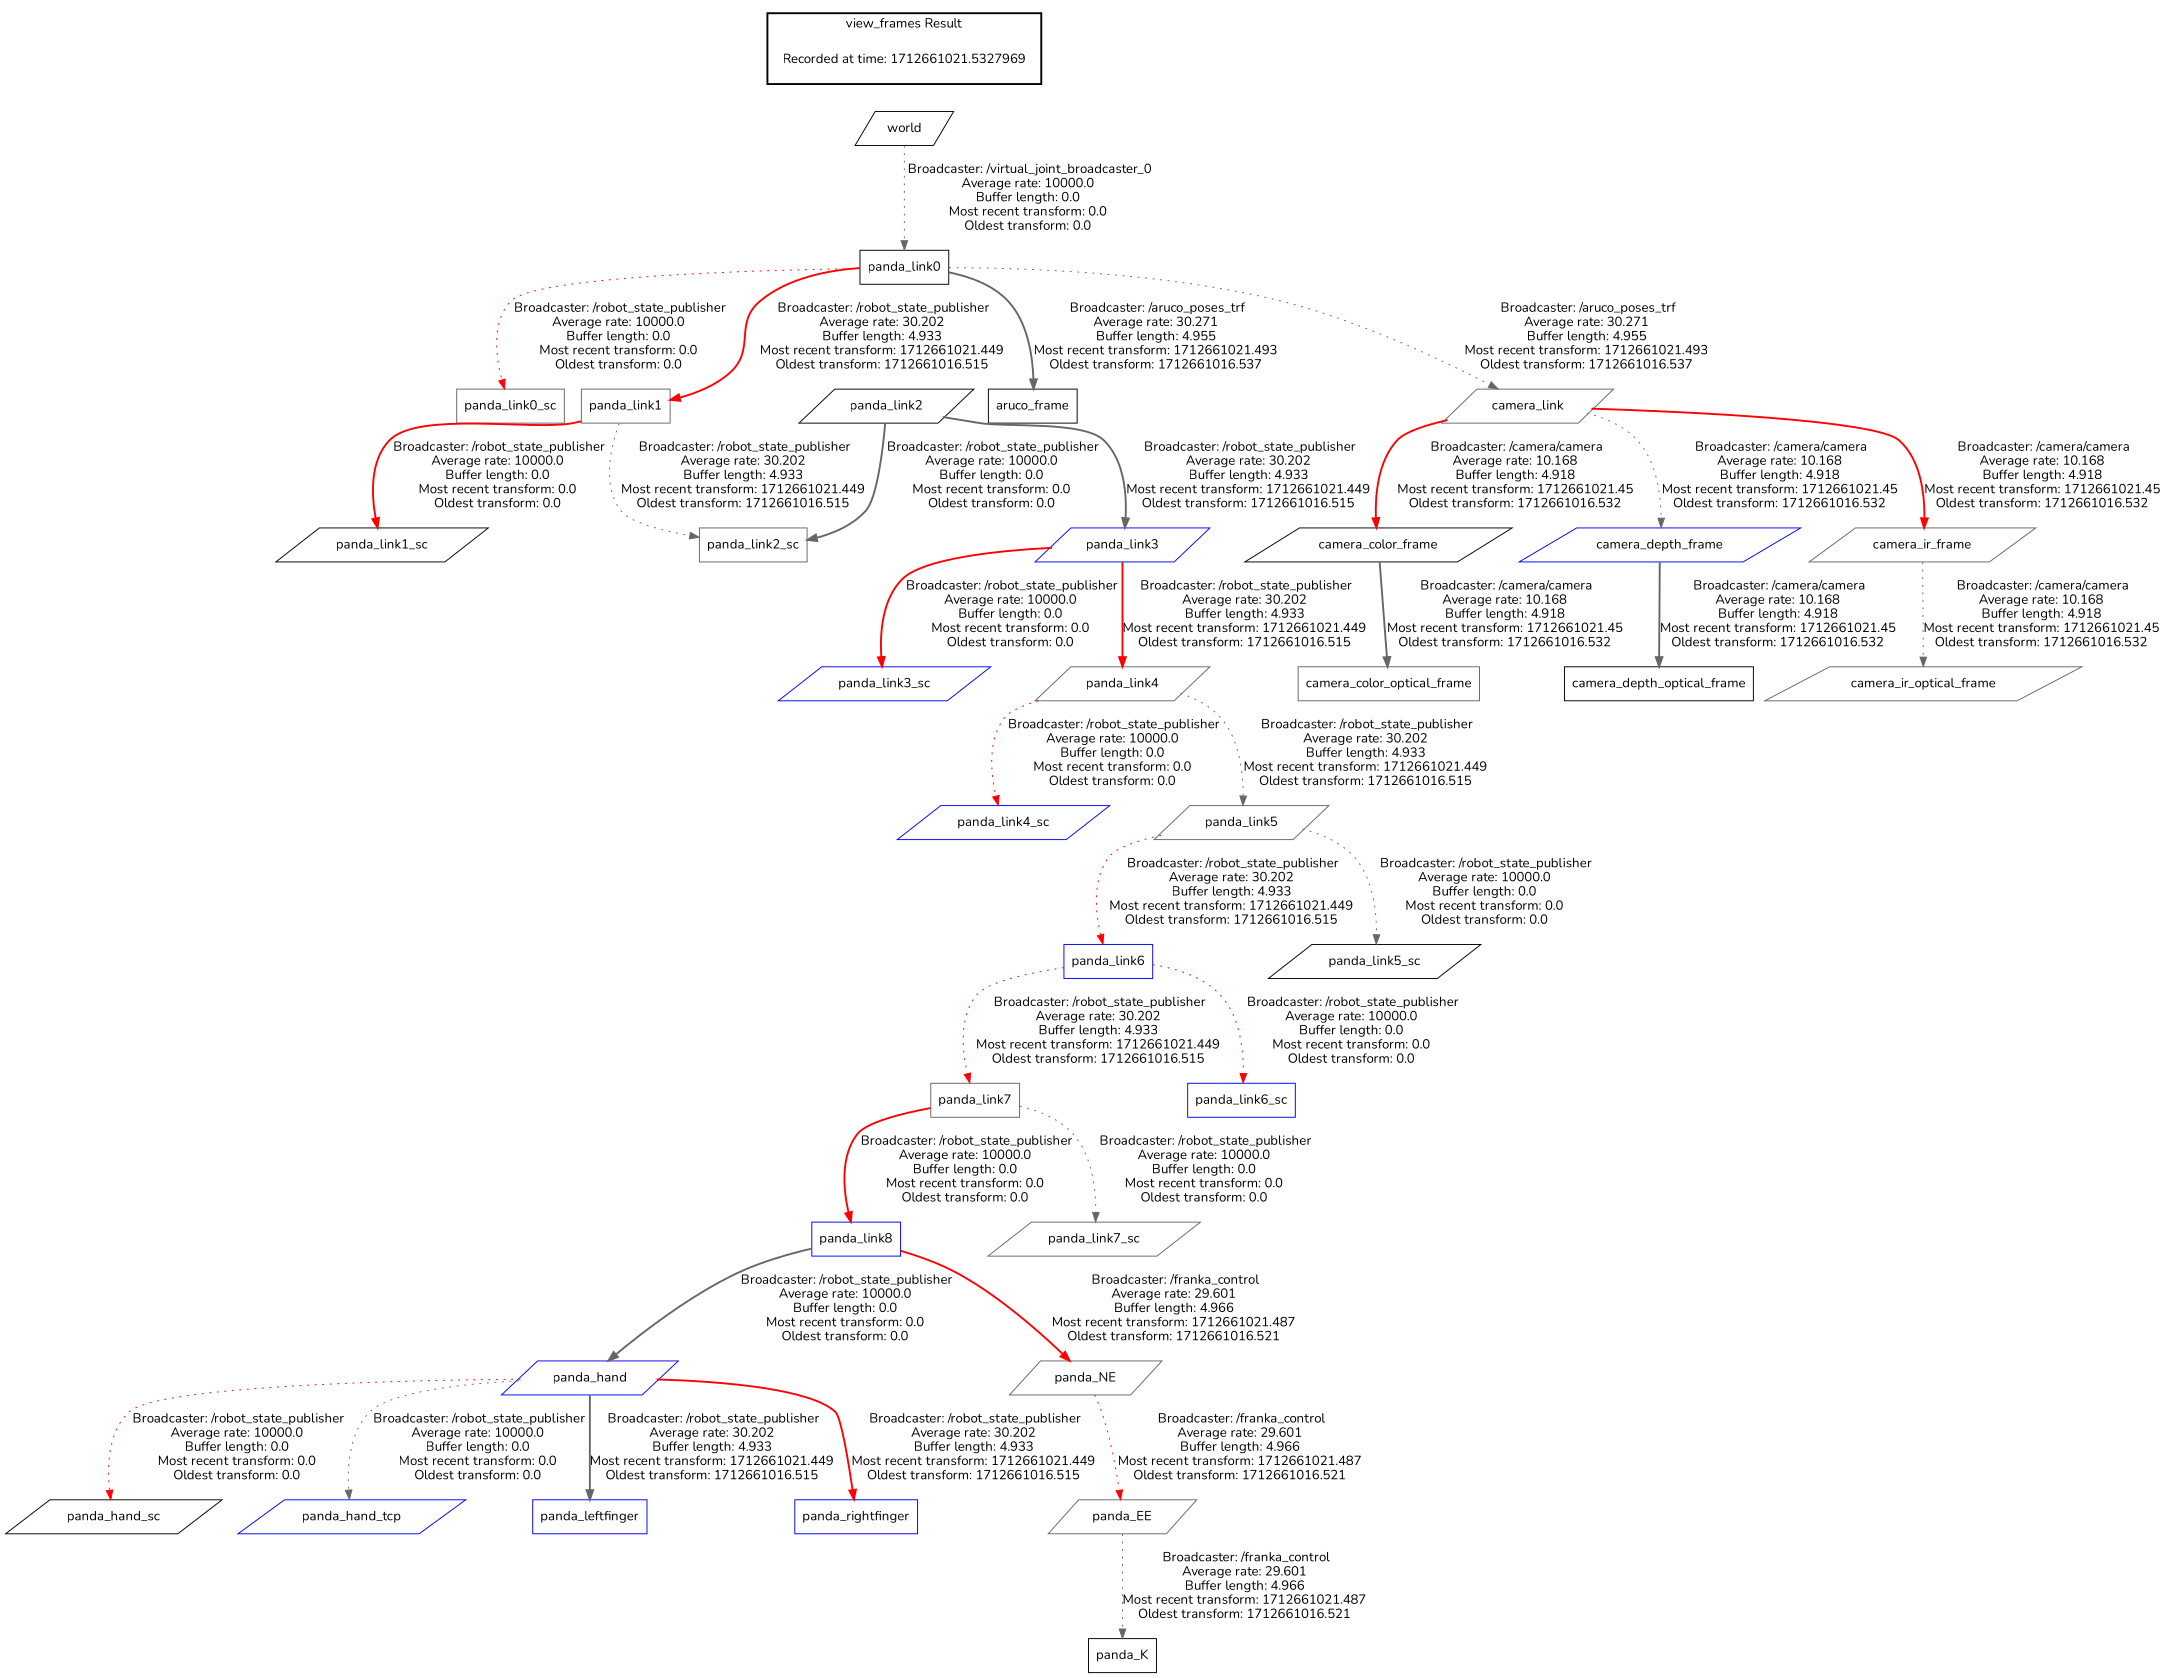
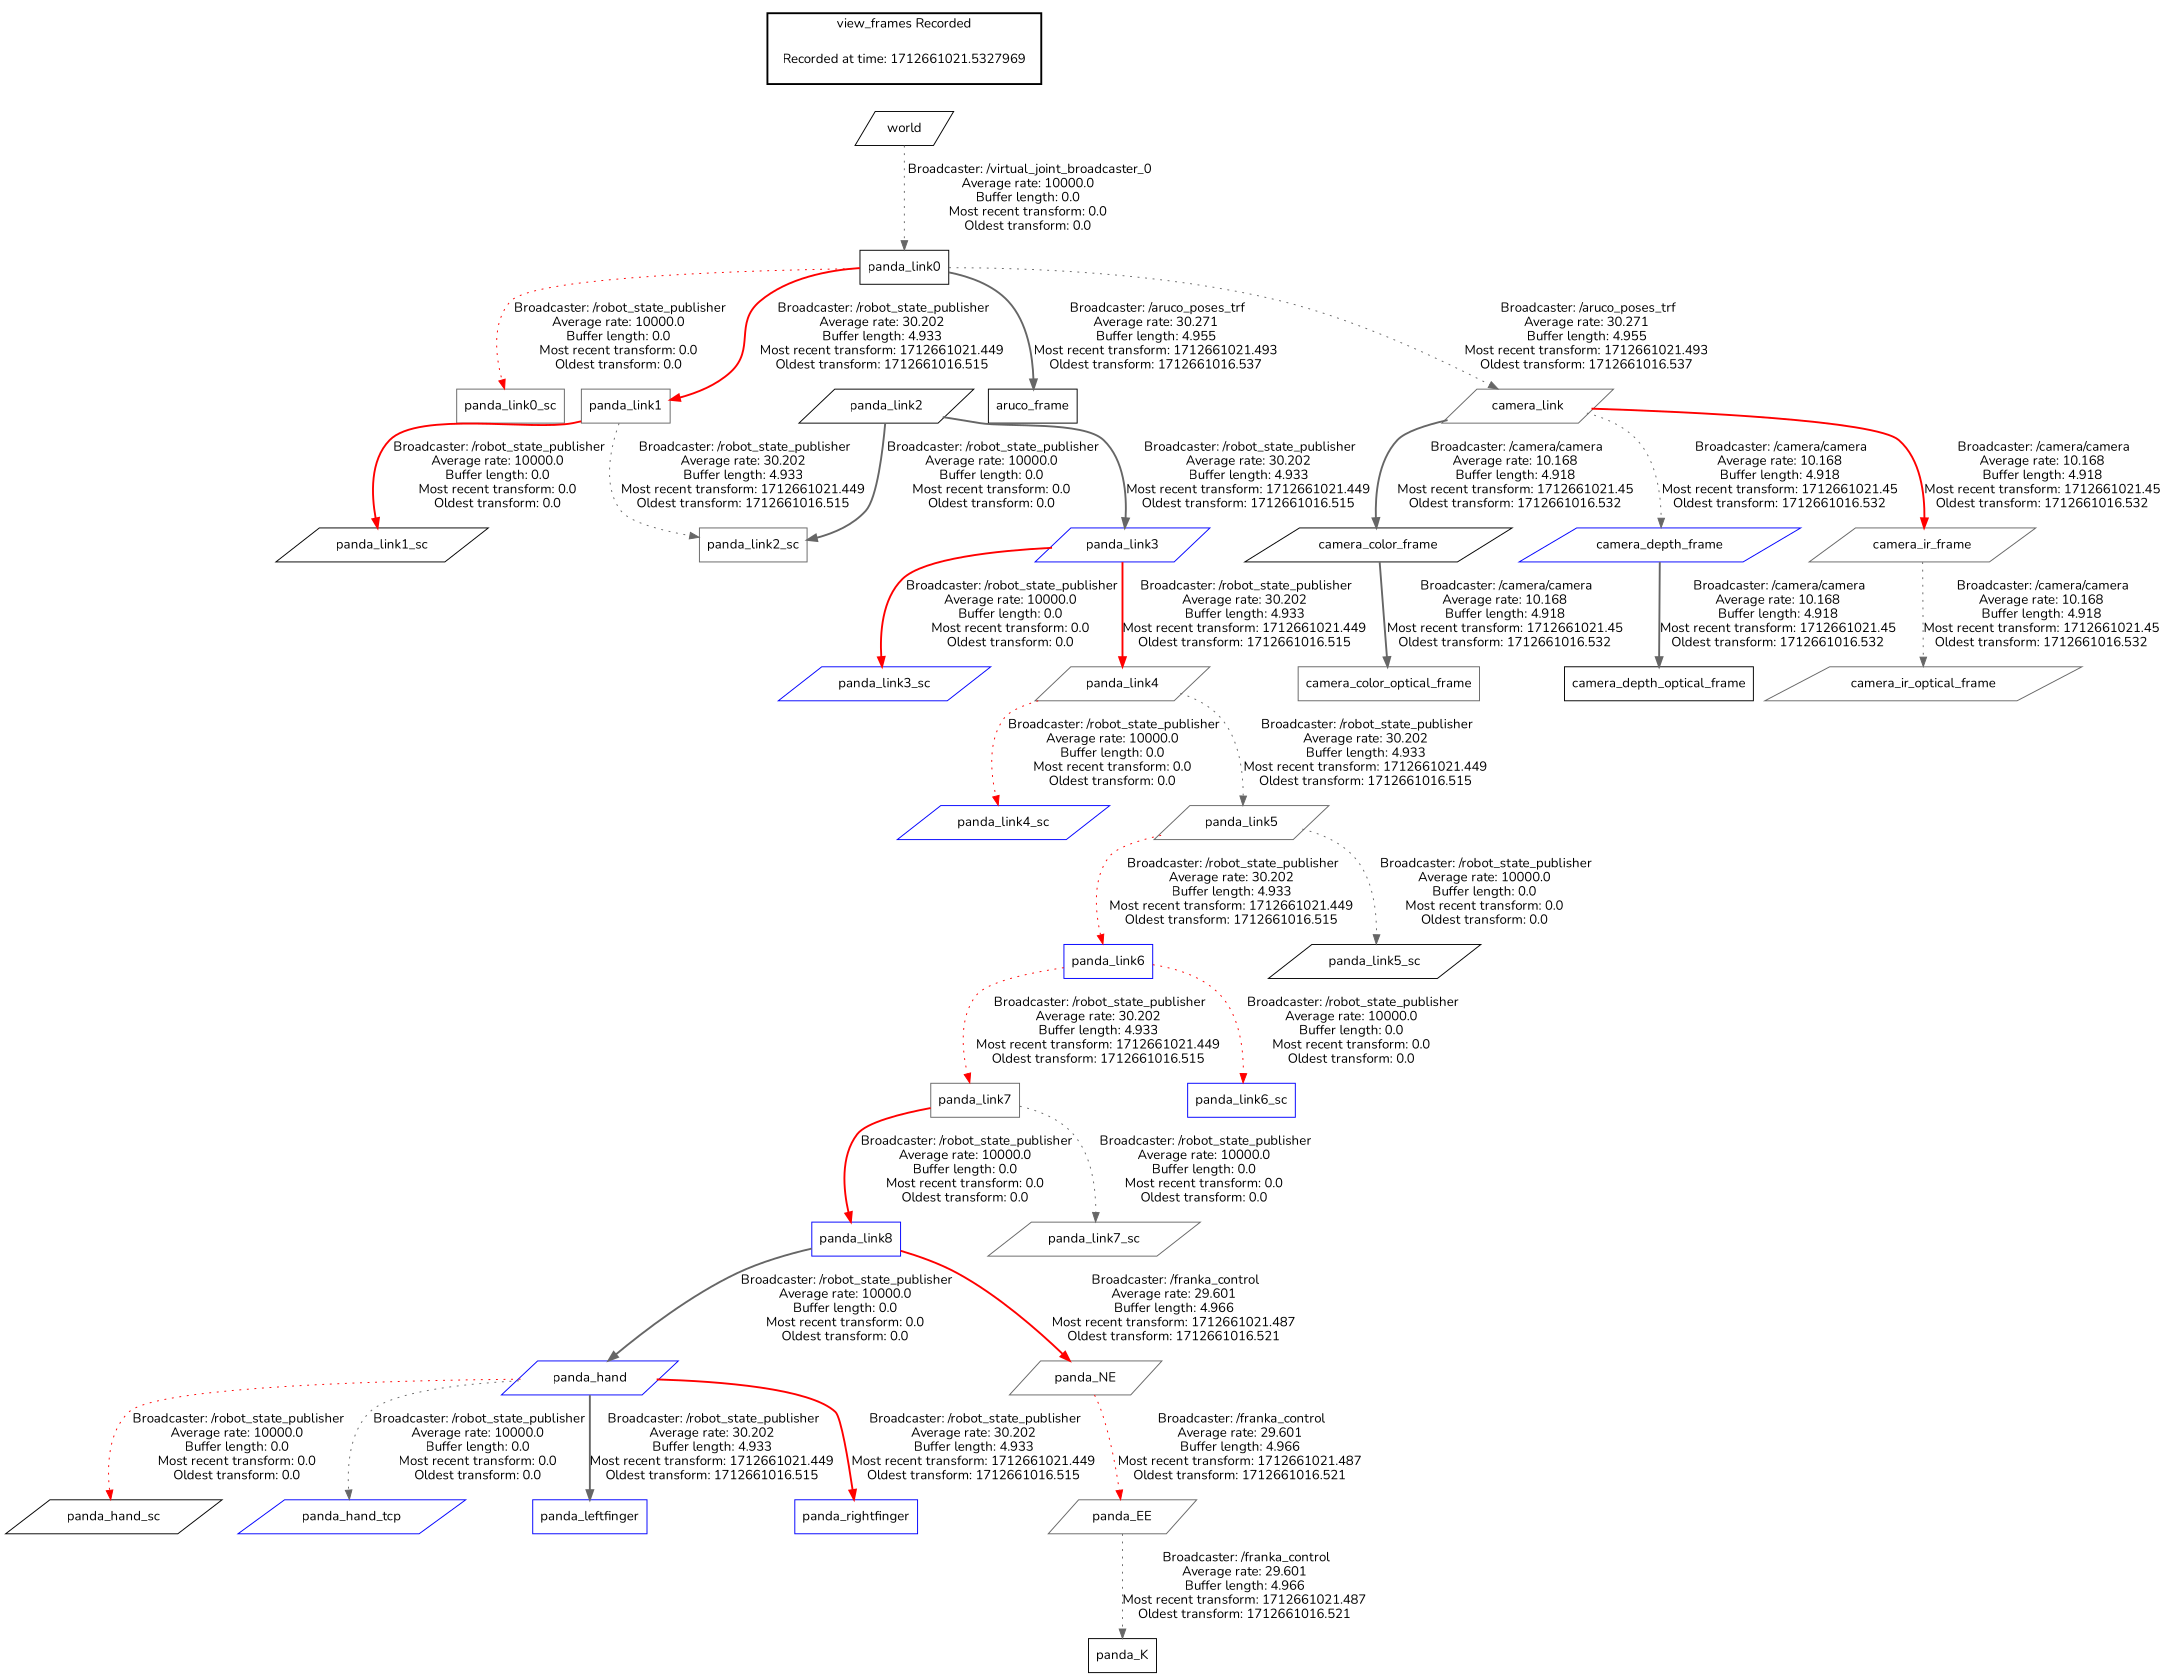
(904, 24) -> (904, 24)
(1389, 451) -> (1389, 451)
